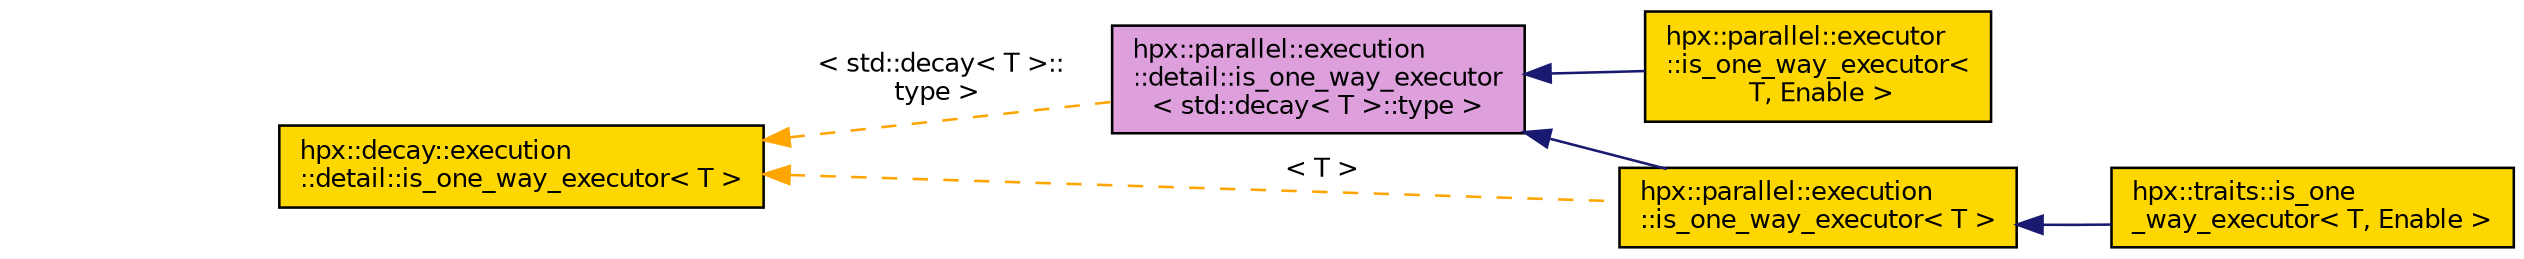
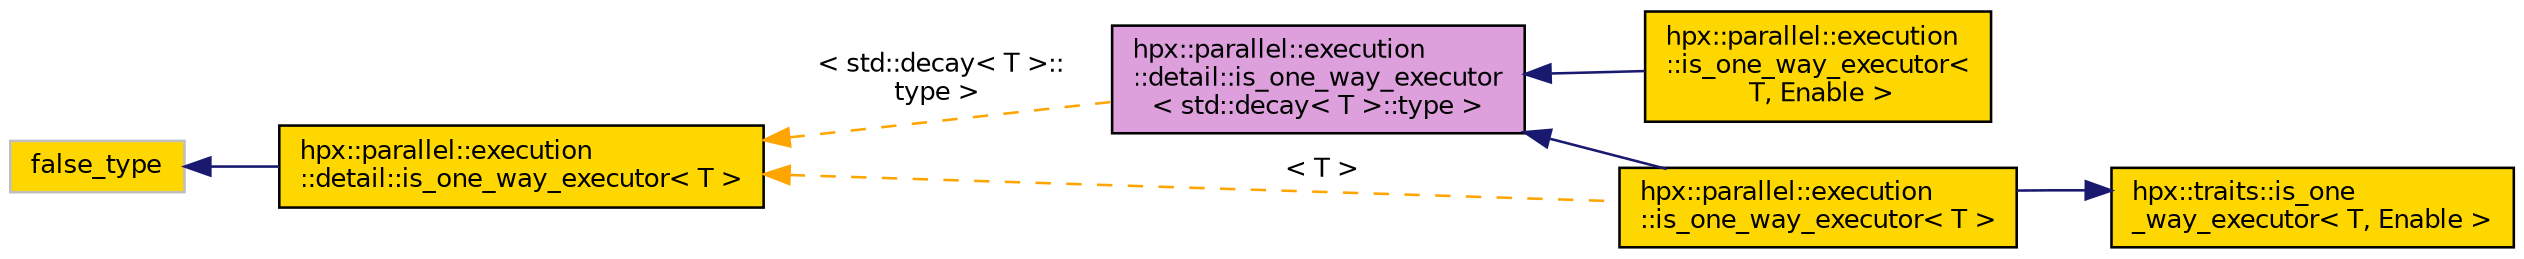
(1818, 67) -> (1818, 67)
none -> (97, 167)
(521, 167) -> (521, 167)
(2077, 225) -> (2051, 190)
